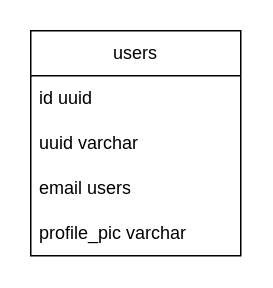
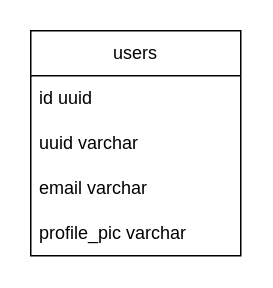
(88, 188) -> (98, 188)
